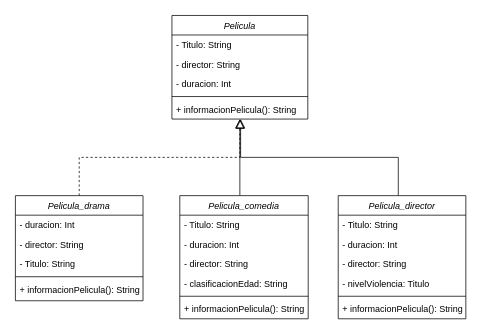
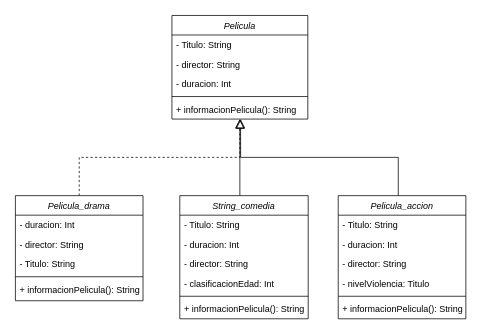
(243, 206) -> (243, 206)
(401, 206) -> (401, 206)
(242, 284) -> (236, 284)
